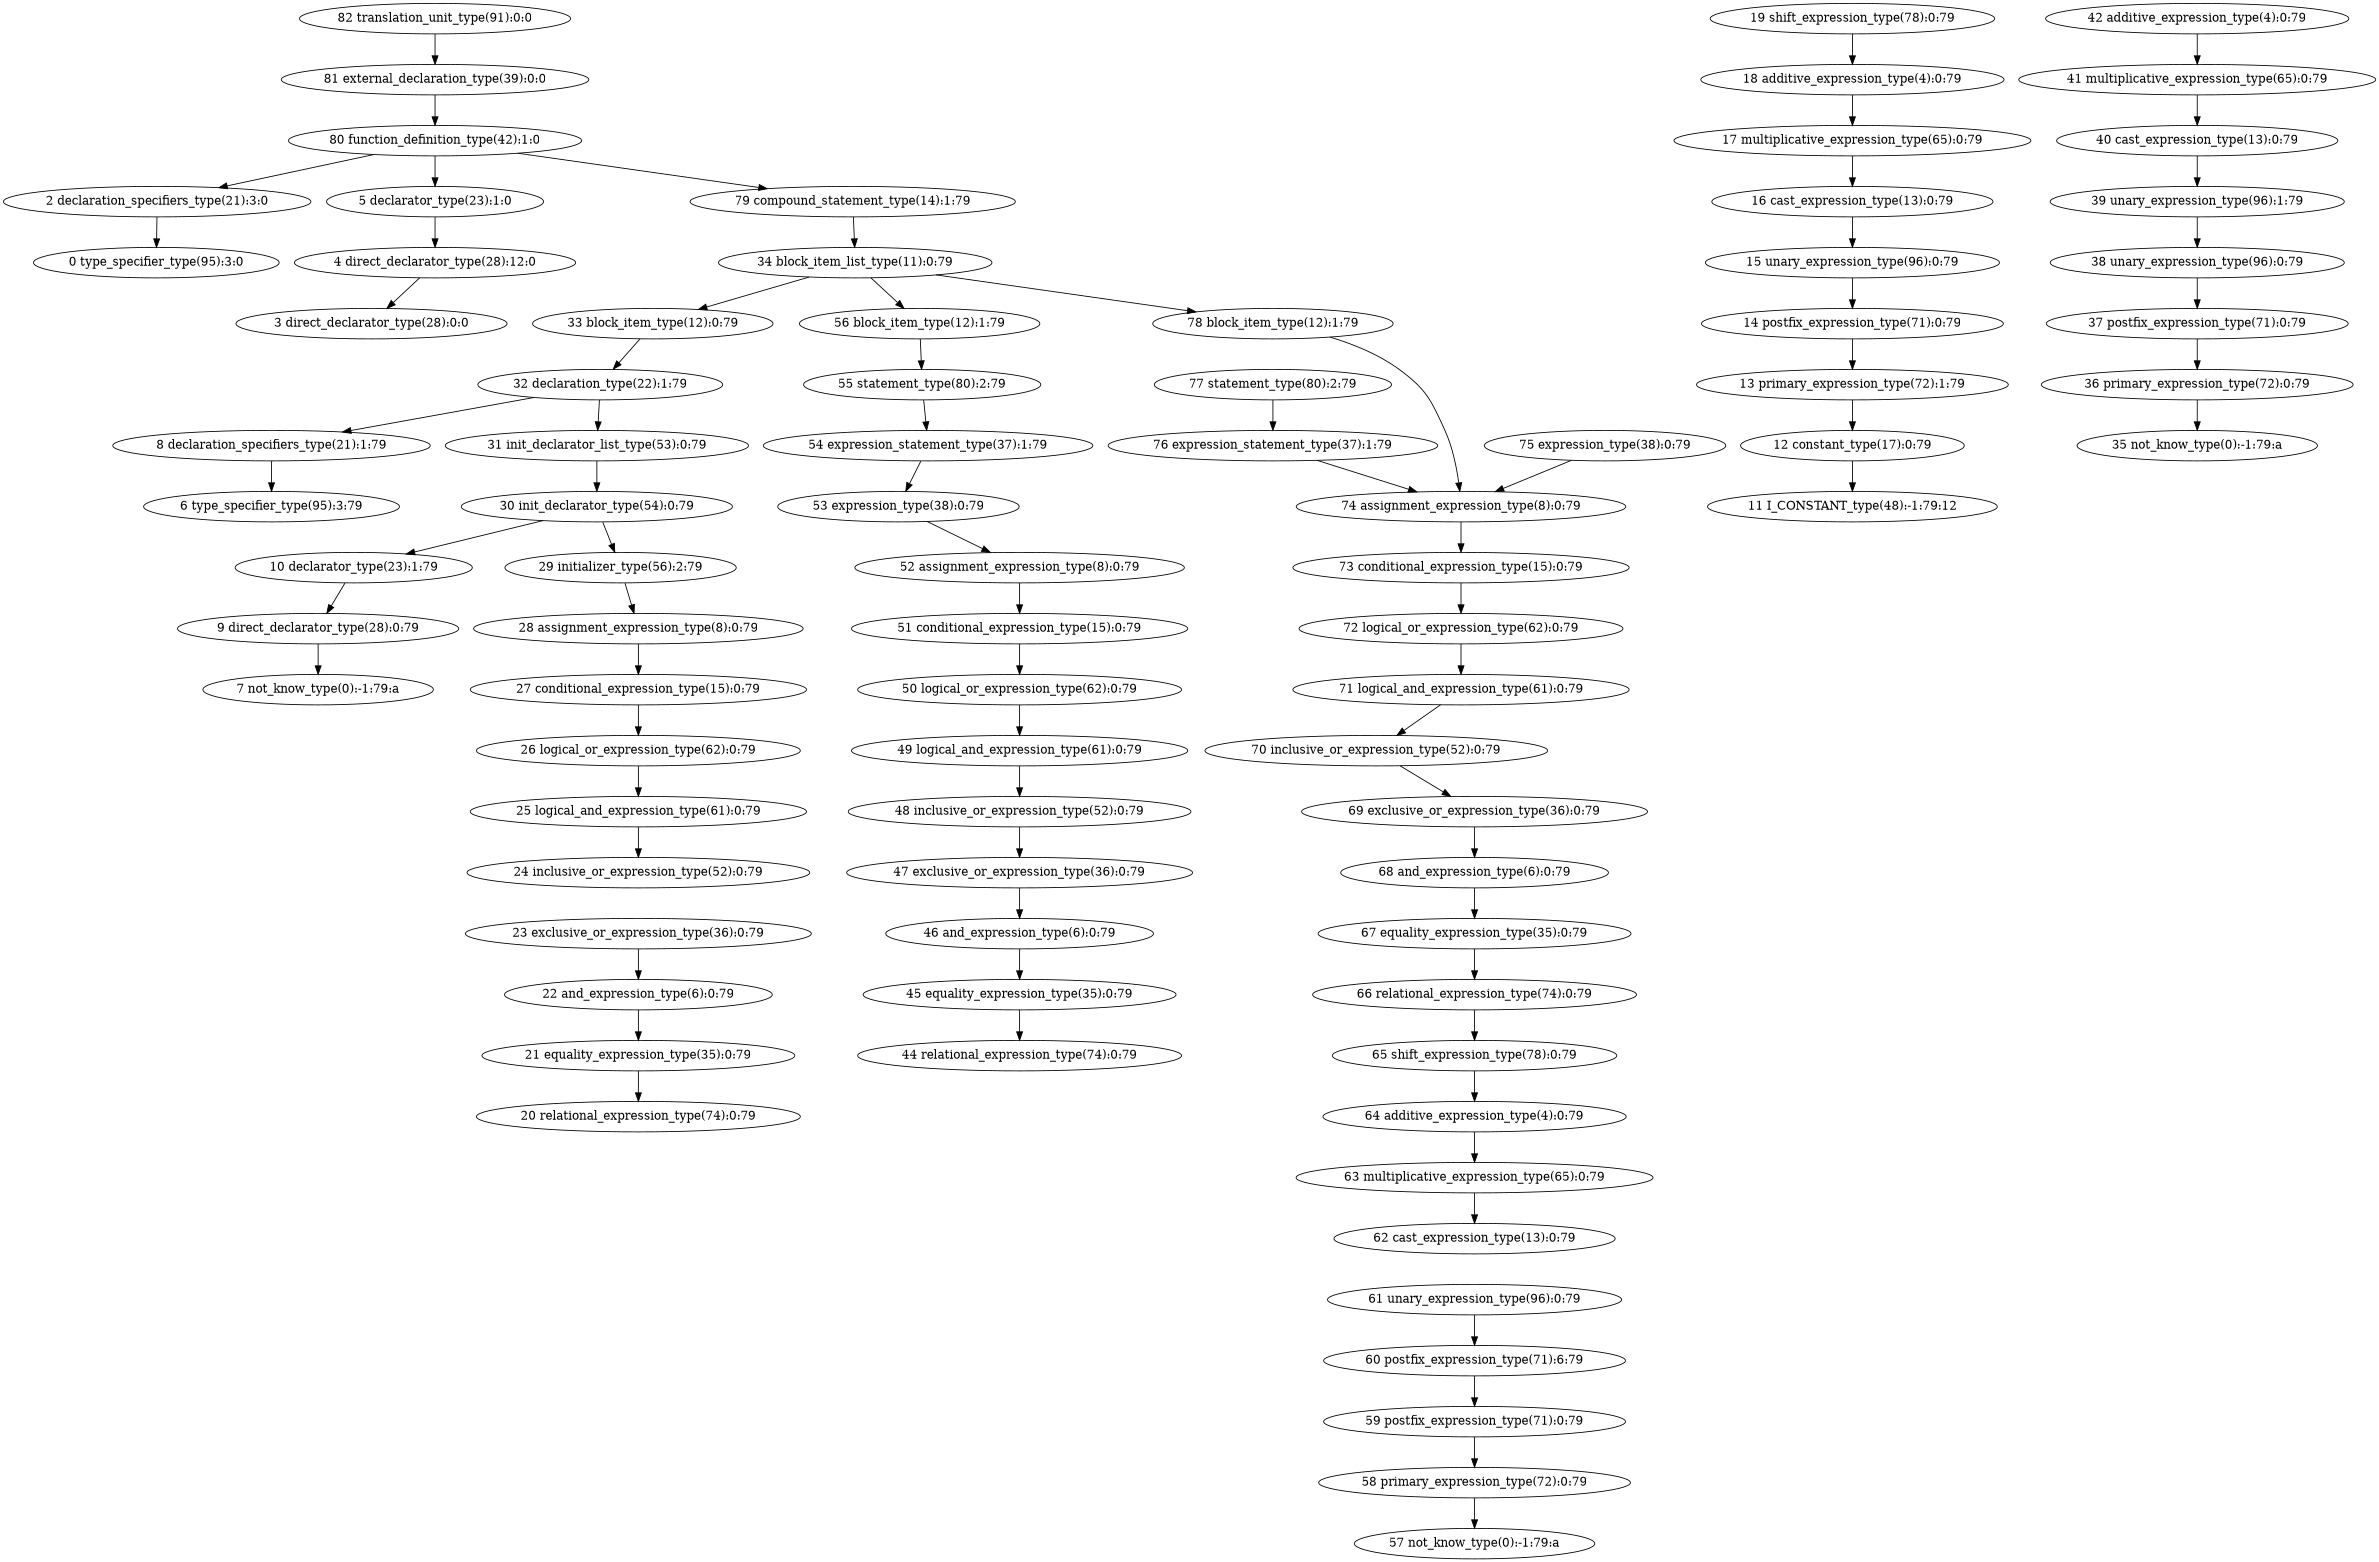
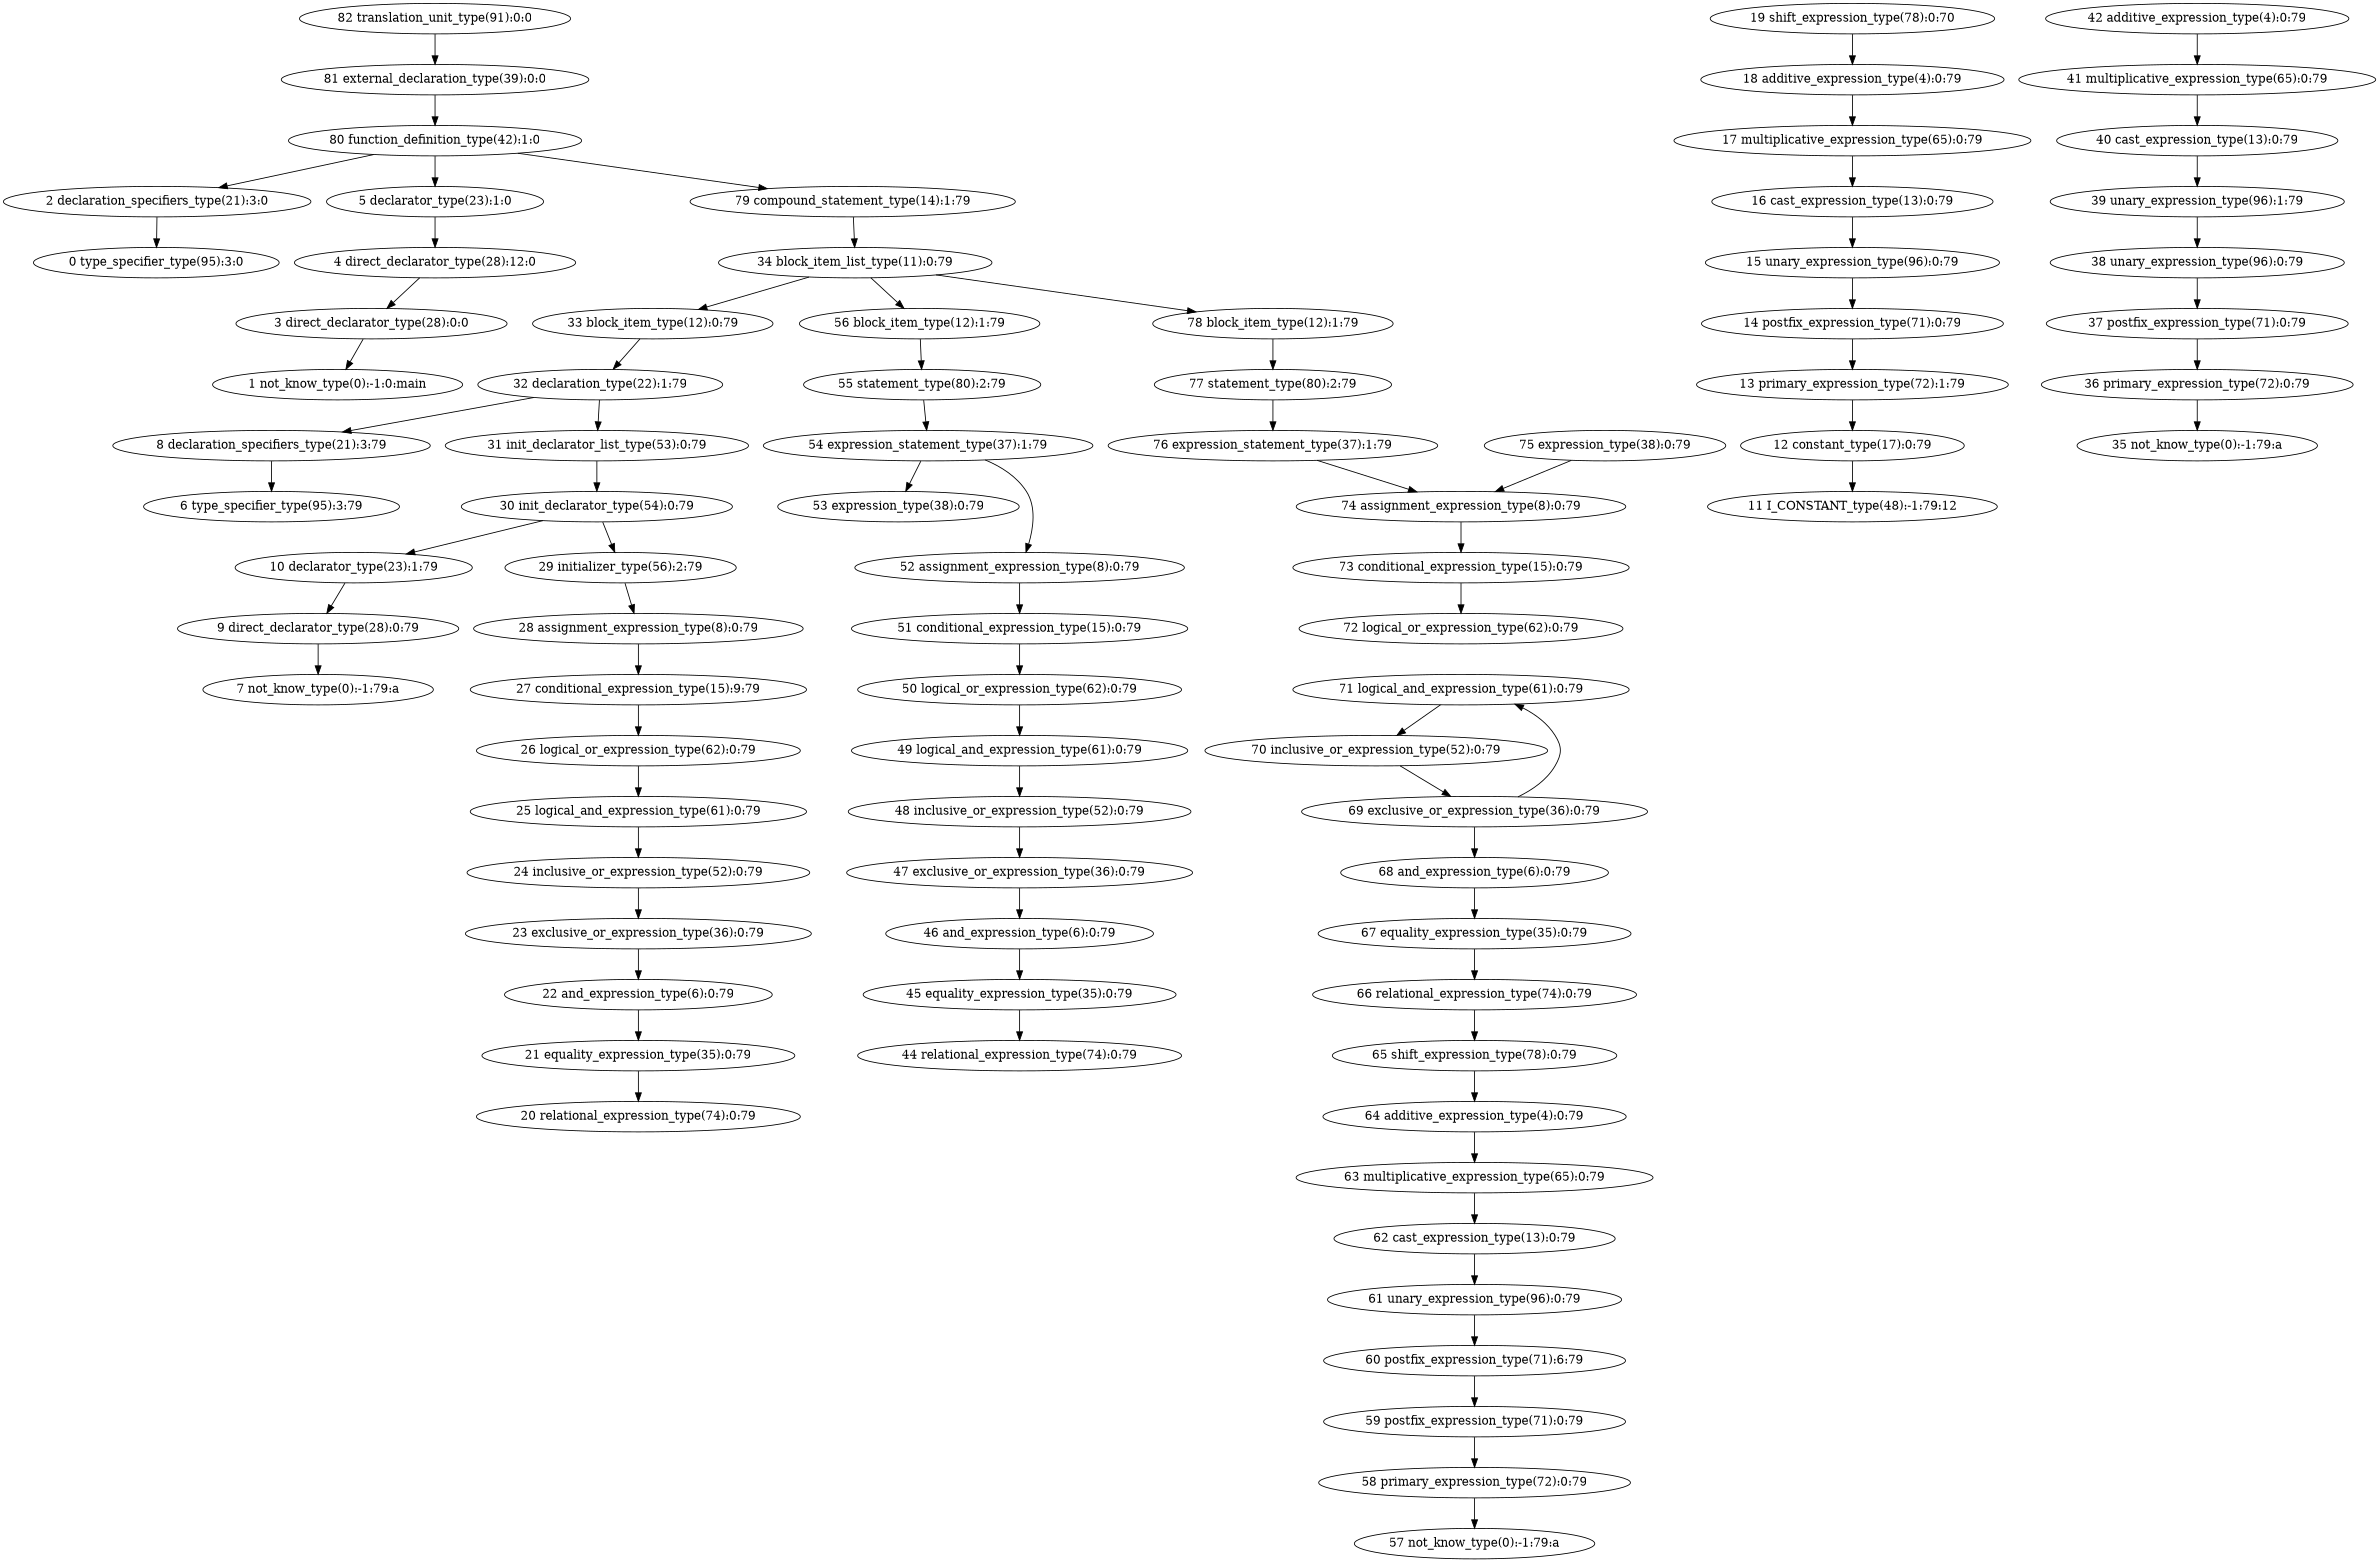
(1852, 19) -> (1852, 19)
none -> (338, 385)
(1420, 387) -> (1273, 350)
(272, 446) -> (272, 446)
(955, 535) -> (1027, 492)
(1461, 655) -> (1560, 754)
(638, 690) -> (638, 690)
none -> (638, 899)
none -> (1475, 1265)
